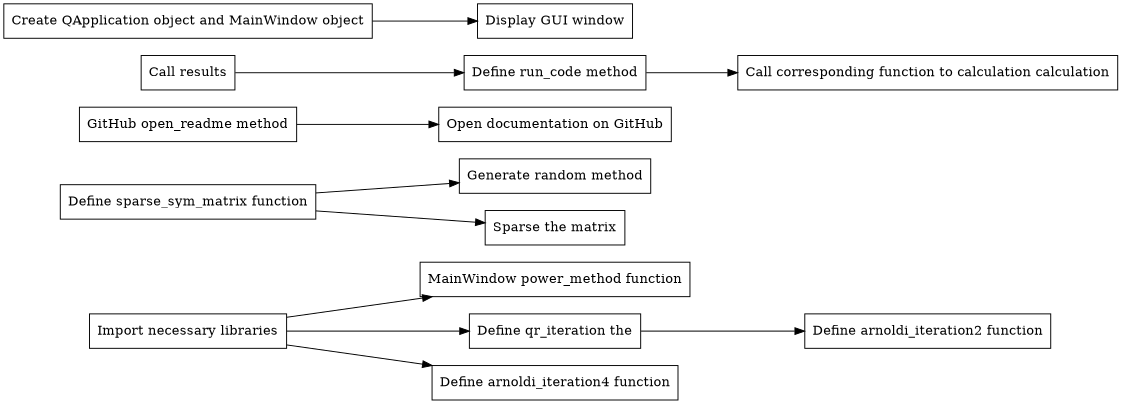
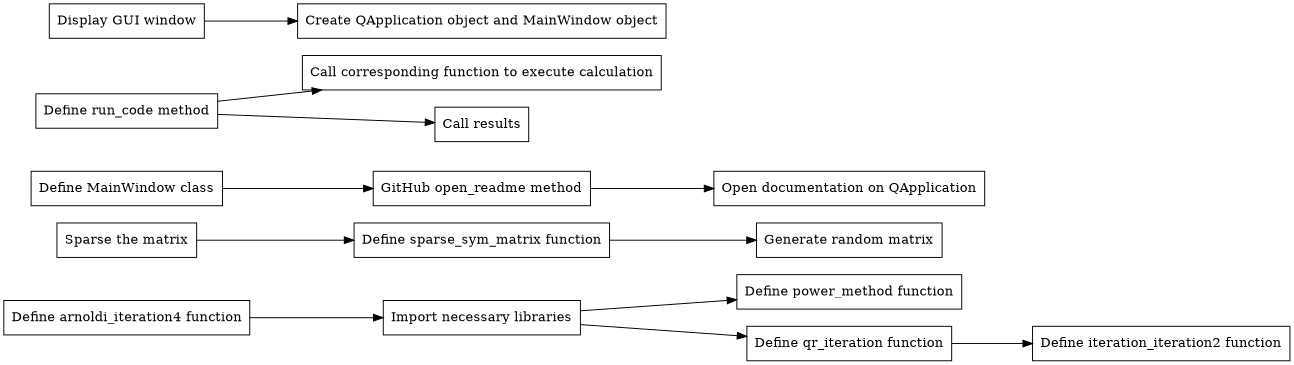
(420, 21) -> (246, 21)
(345, 73) -> (321, 118)
(928, 73) -> (482, 73)
(555, 124) -> (849, 189)
(555, 176) -> (849, 240)
none -> (127, 189)
(396, 217) -> (270, 240)
(555, 279) -> (849, 292)
(555, 331) -> (849, 344)
(928, 331) -> (1161, 344)
(355, 355) -> (312, 318)
